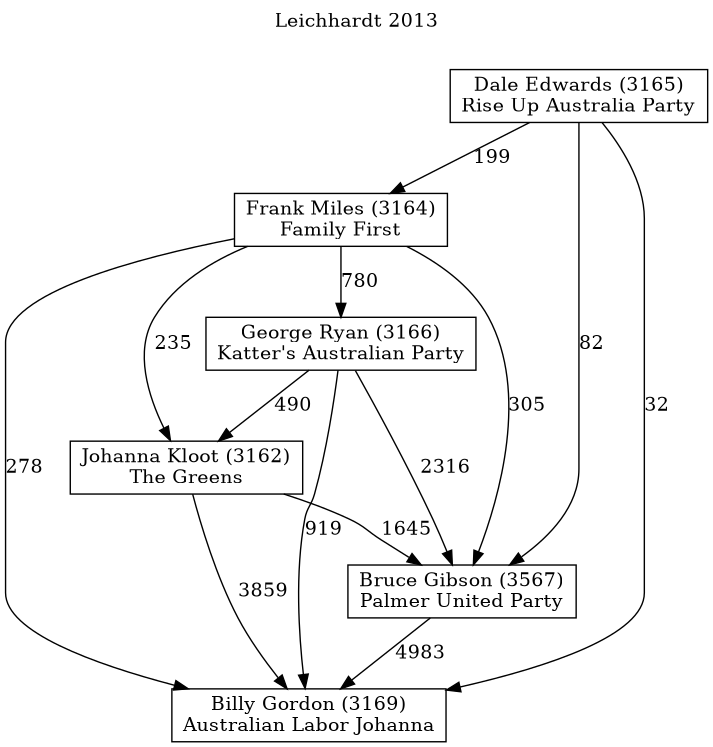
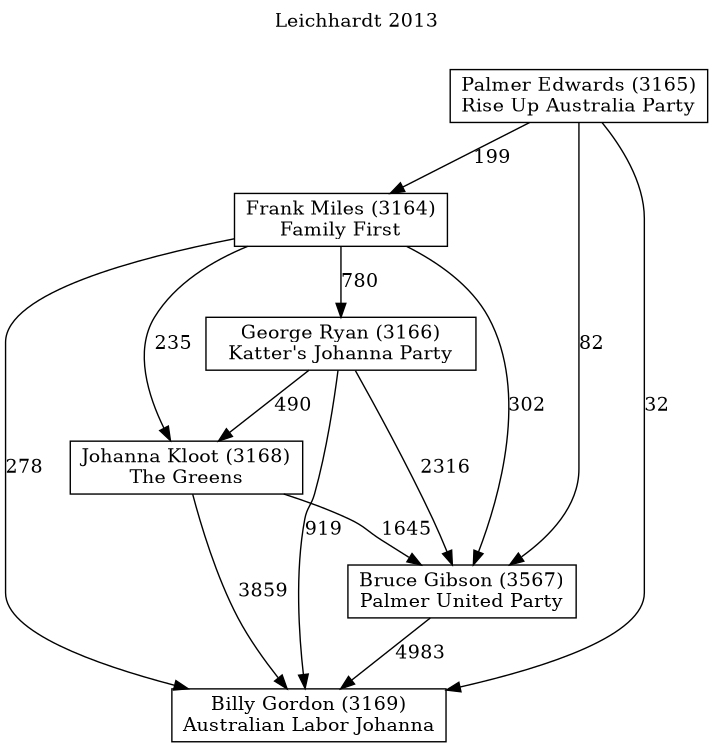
(579, 96) -> (579, 96)
(341, 344) -> (341, 344)
(527, 406) -> (527, 406)
(186, 468) -> (186, 468)
